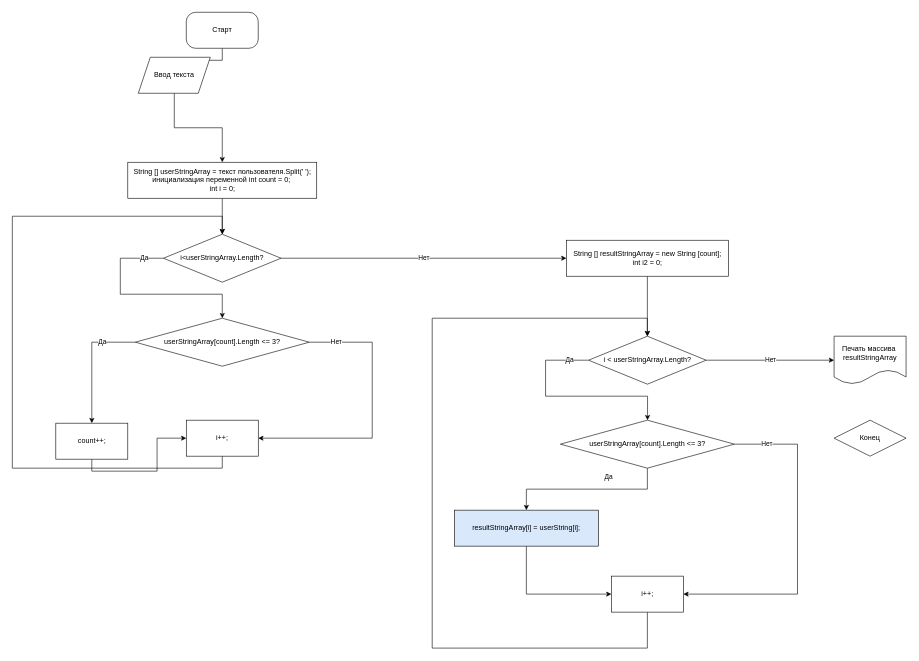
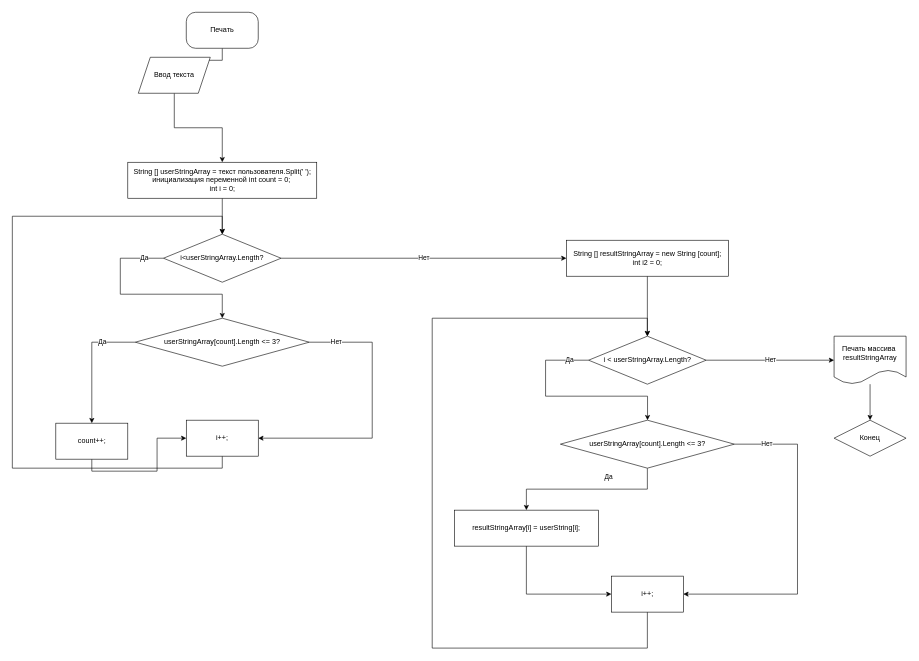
(222, 30) -> (222, 30)
none -> (870, 414)
(527, 528) -> (527, 528)
